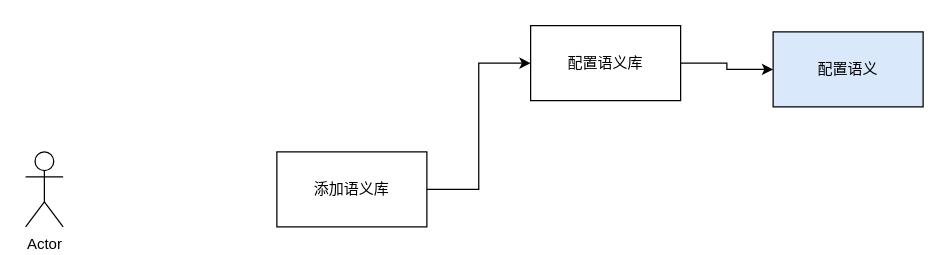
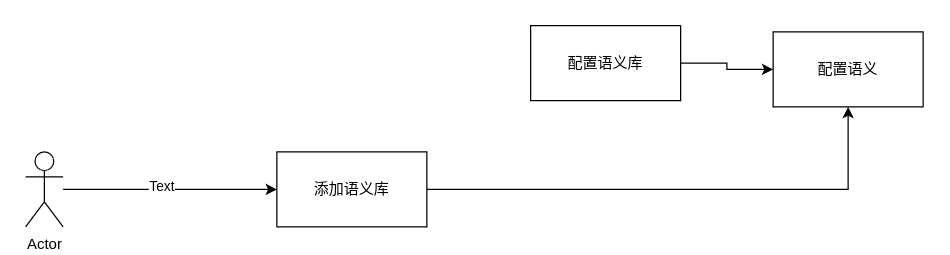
(848, 69) -> (848, 69)
(479, 106) -> (699, 189)
none -> (166, 189)
